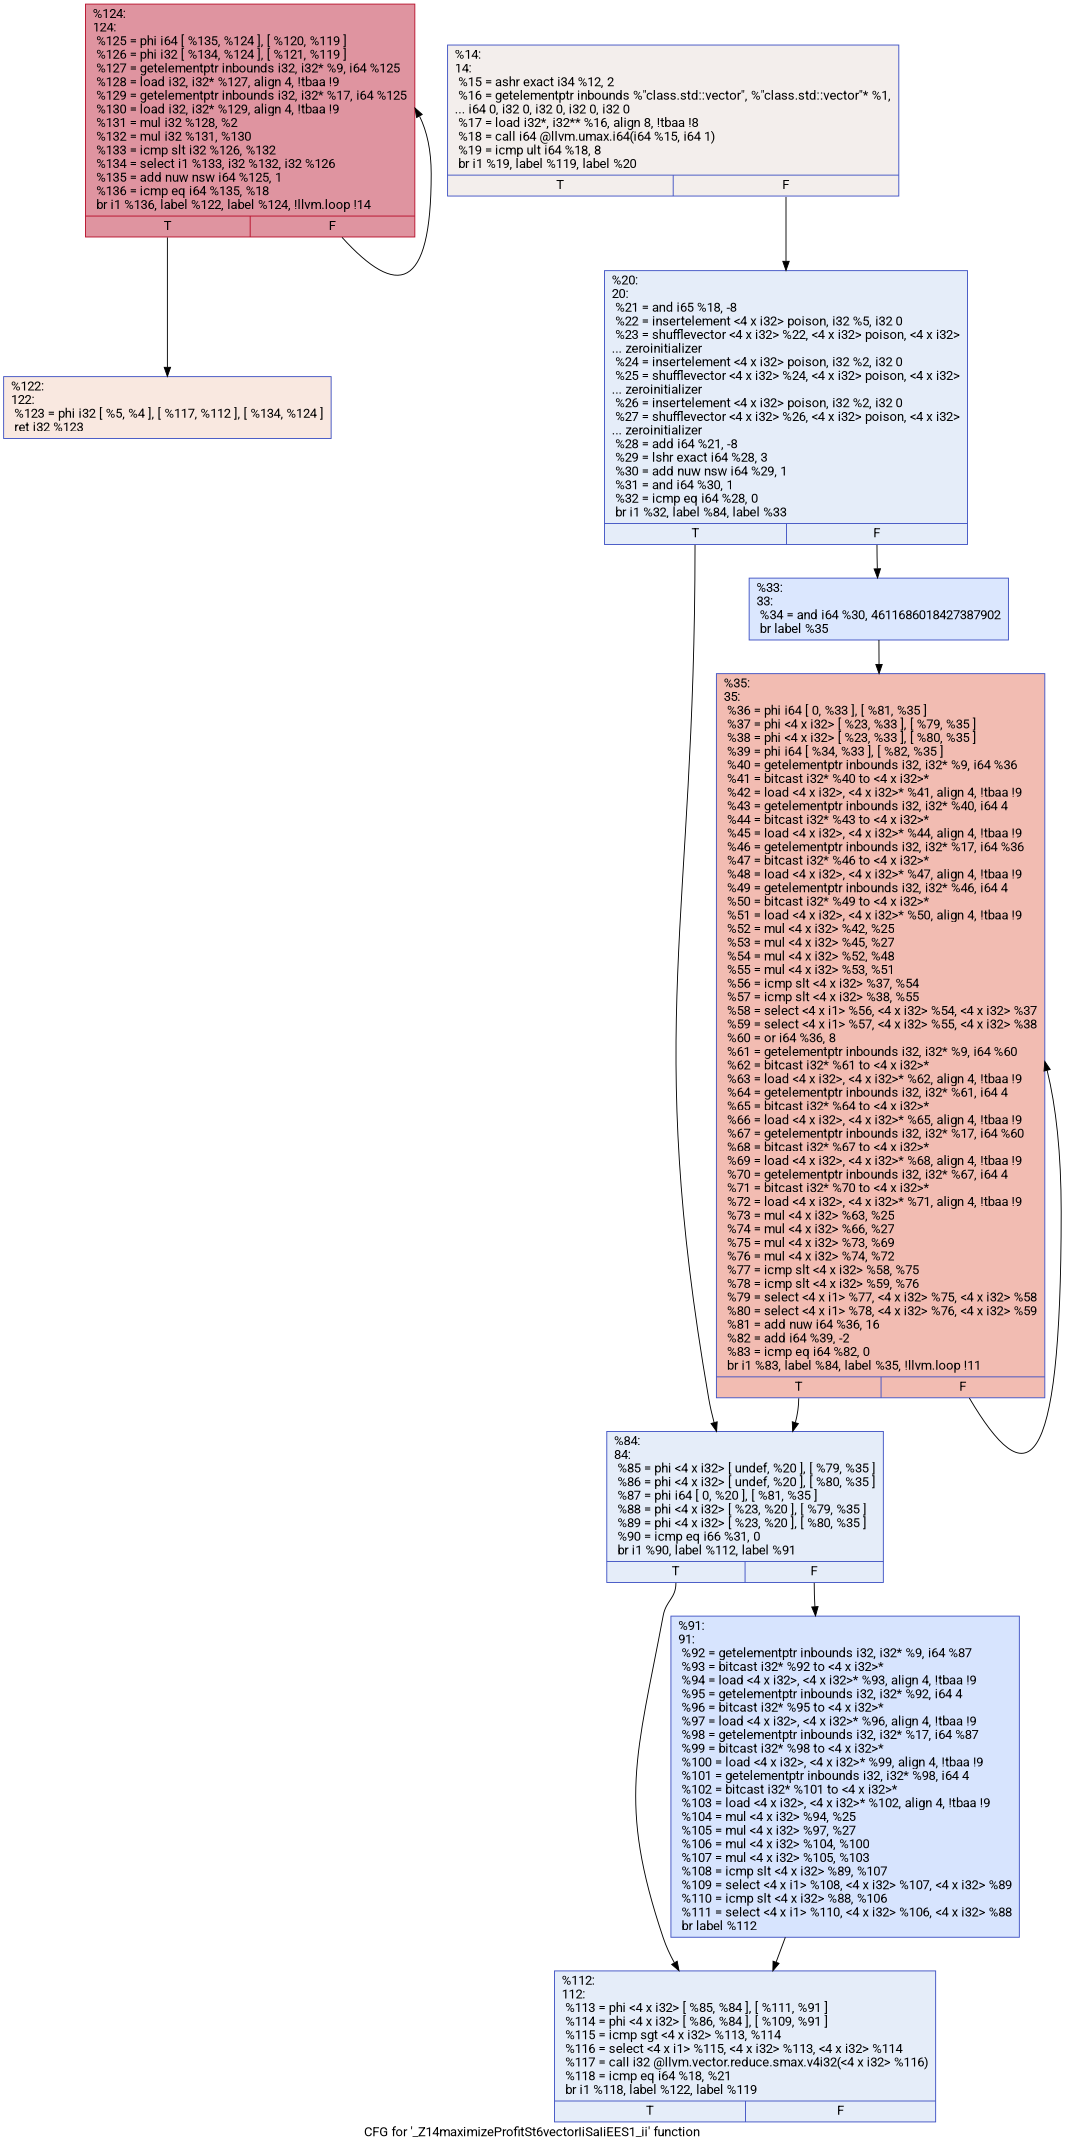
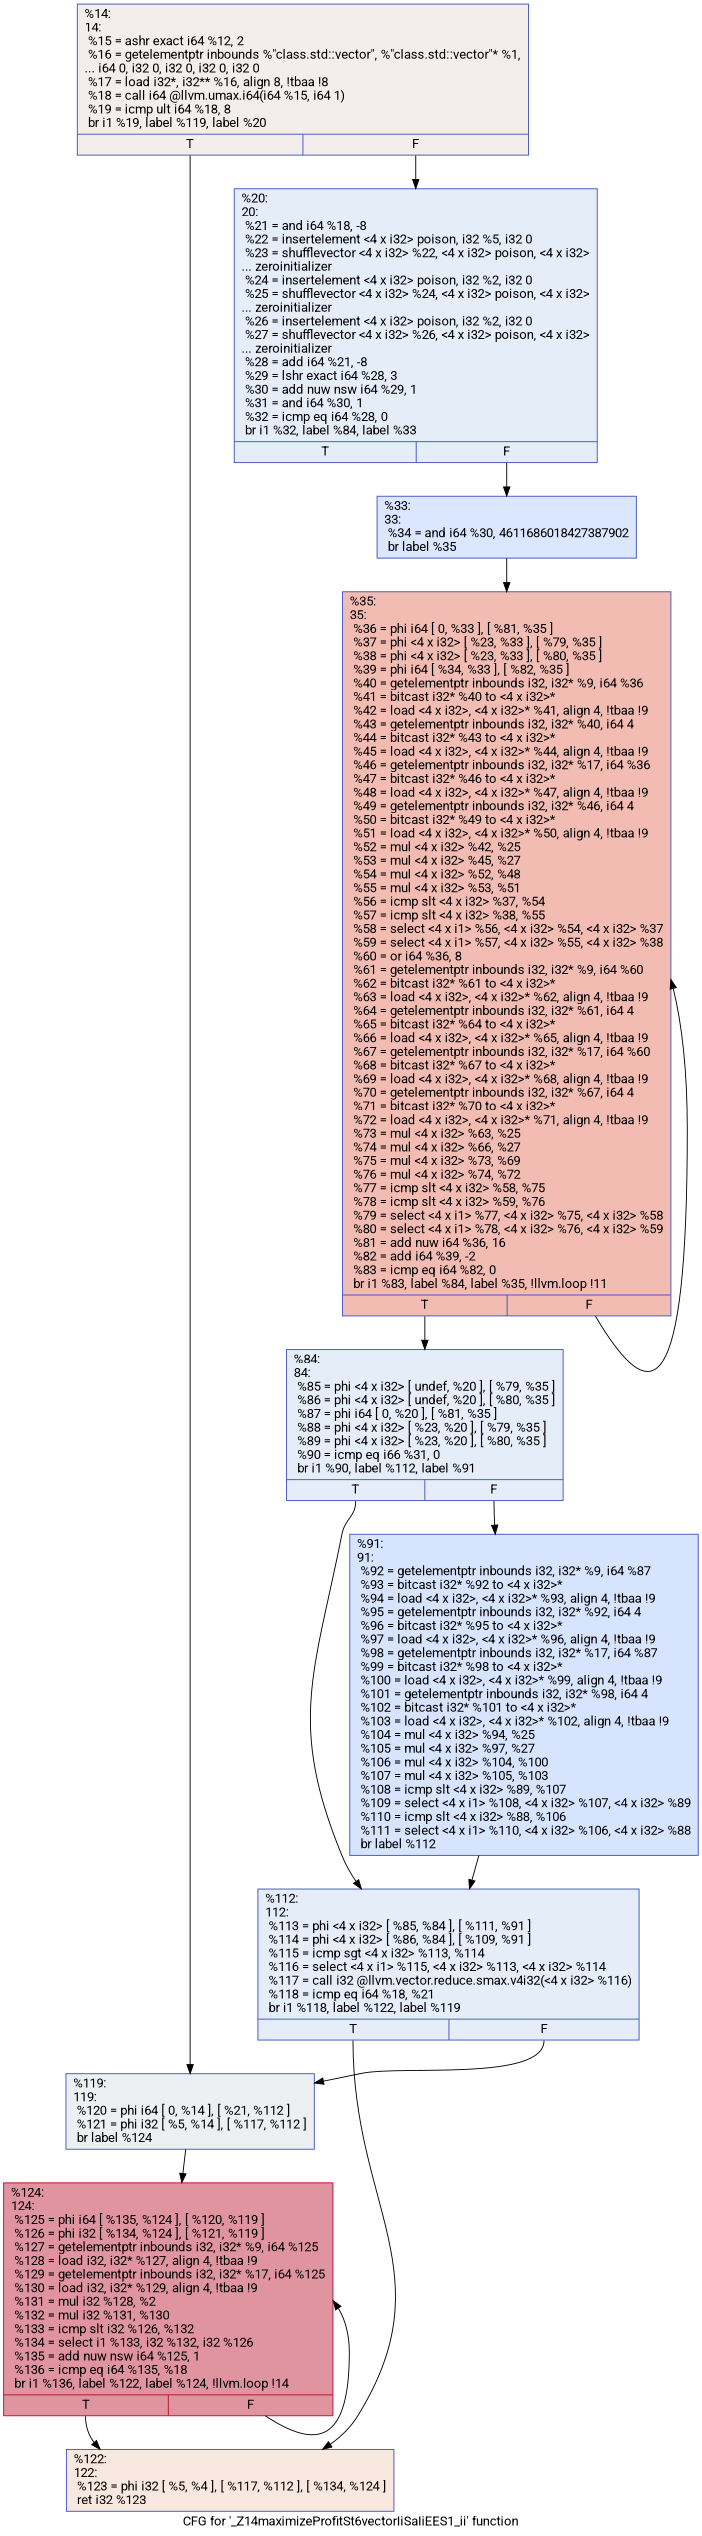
(534, 82) -> (164, 41)
(675, 308) -> (304, 226)
(677, 985) -> none
none -> (190, 2111)
none -> (390, 2250)
